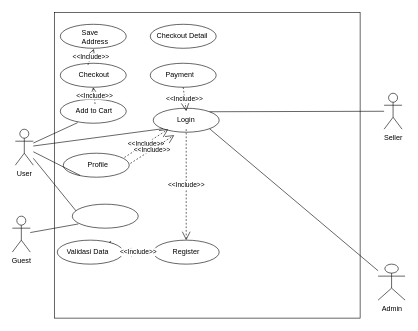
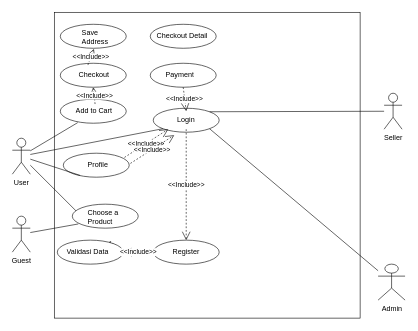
(24, 147) -> (21, 156)
none -> (108, 216)
